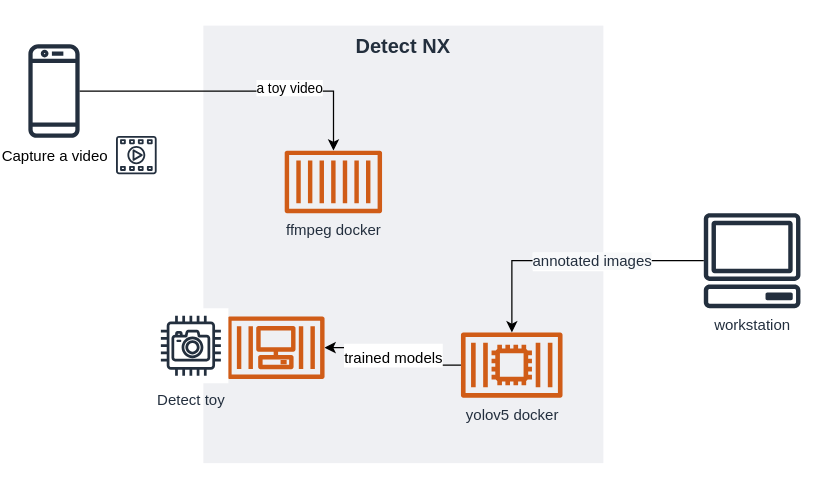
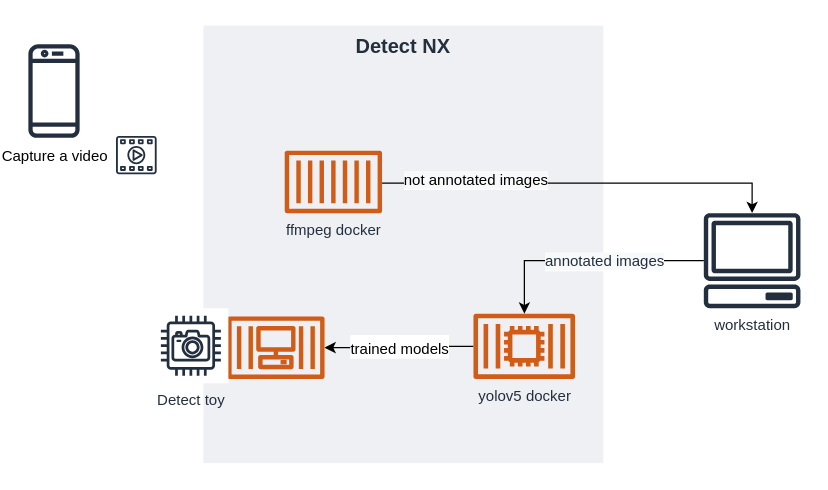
(232, 91) -> none
none -> (578, 183)
(511, 365) -> (524, 346)
